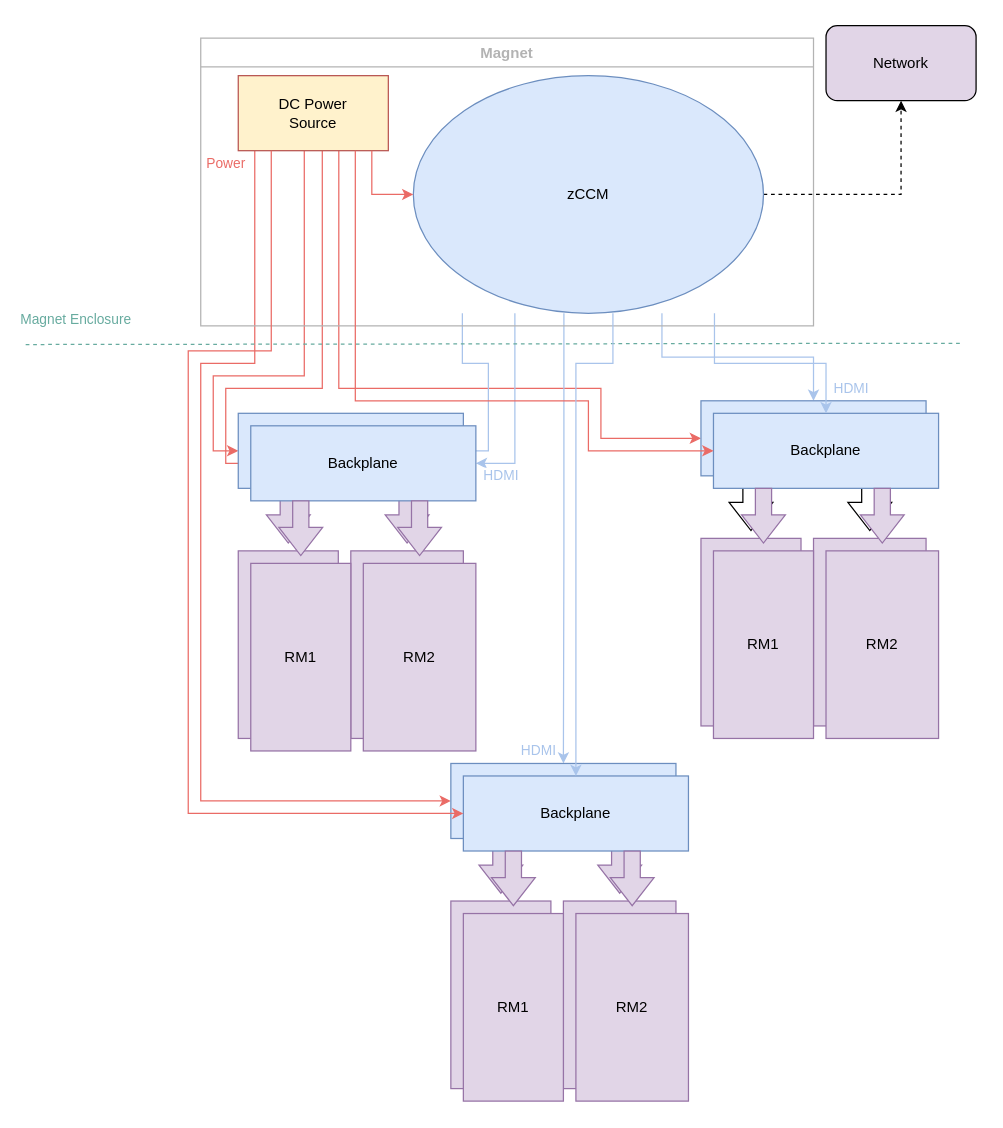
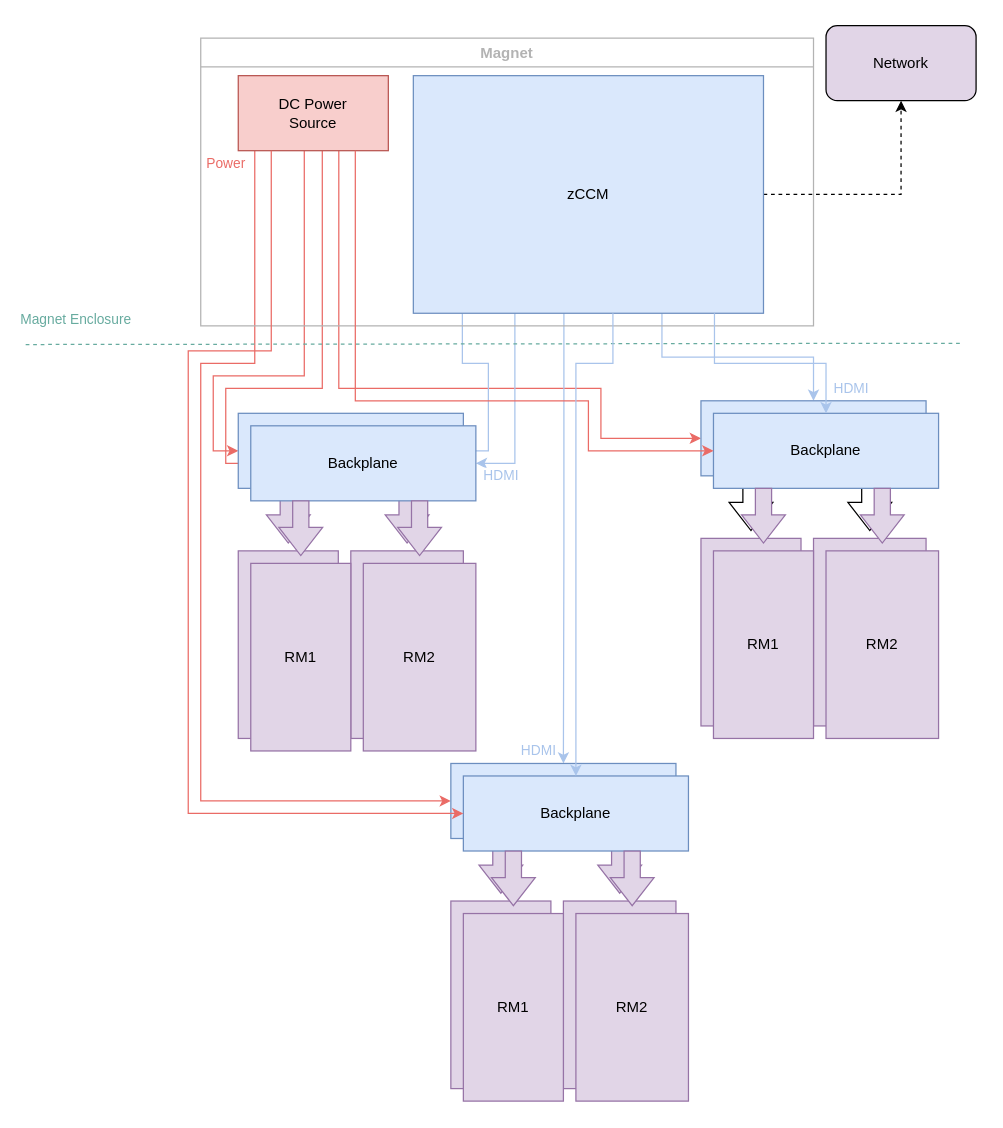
(313, 113) -> (313, 113)
(372, 189) -> none
(588, 194) -> (588, 194)
